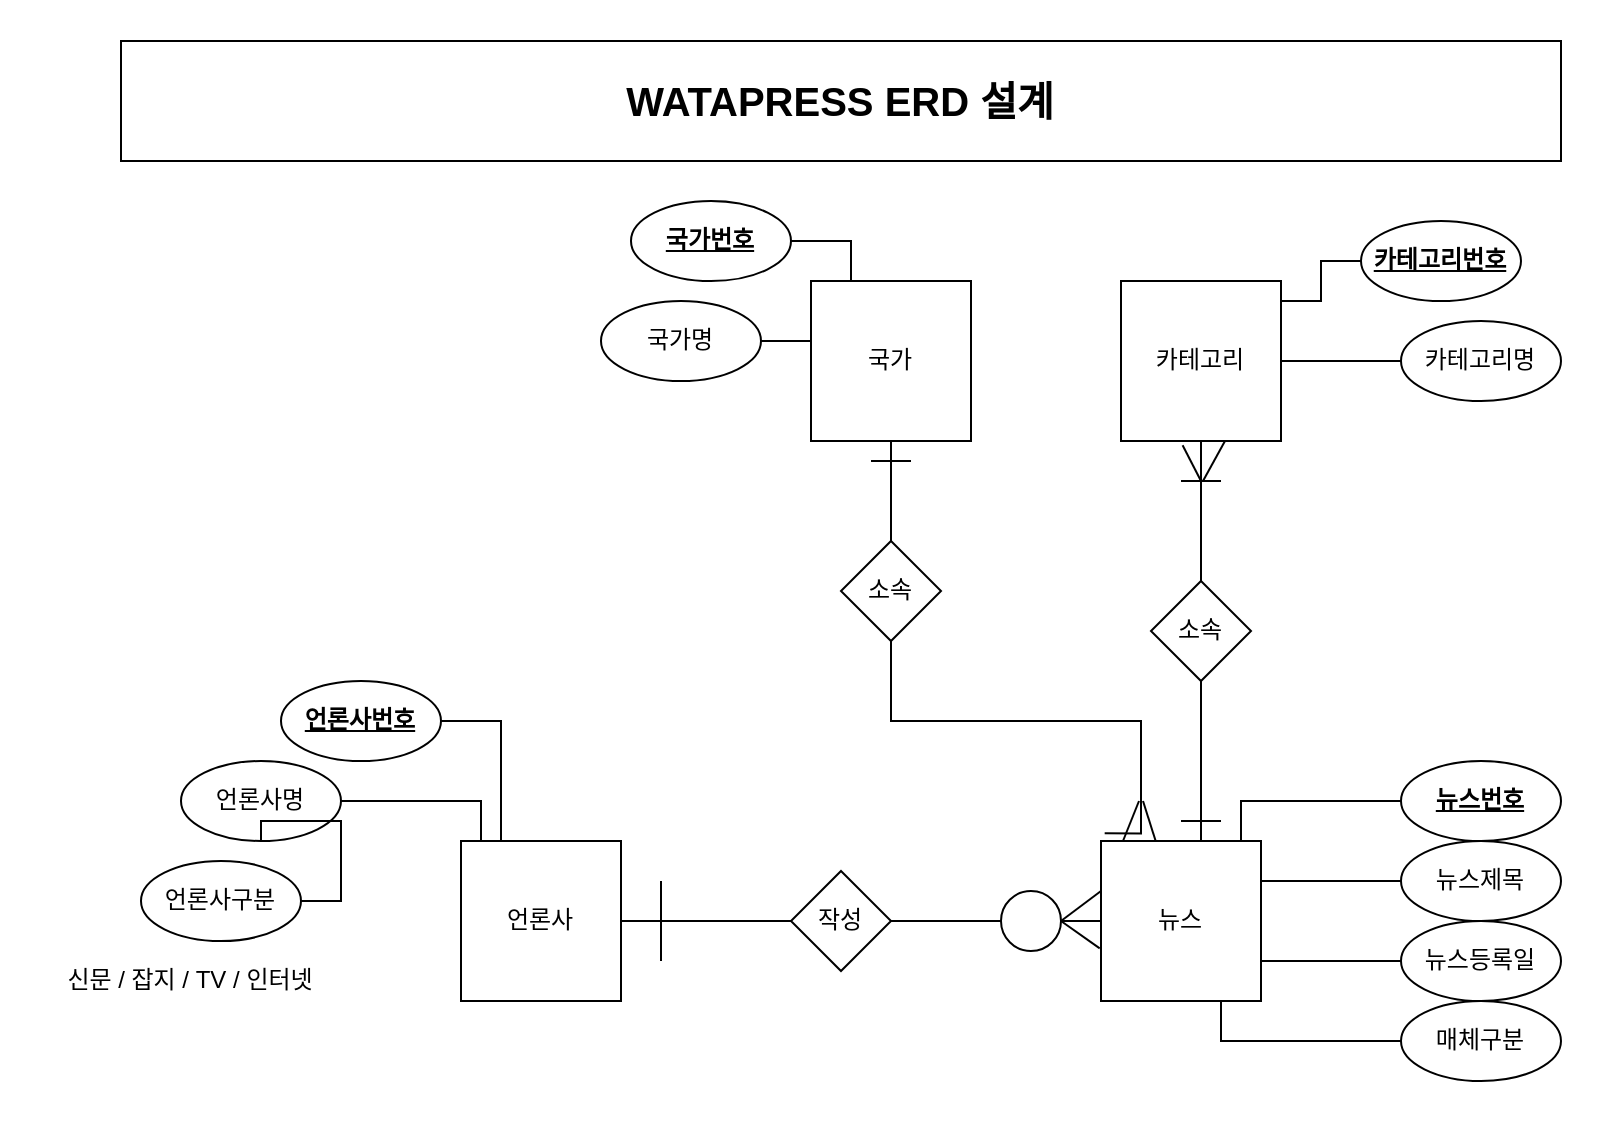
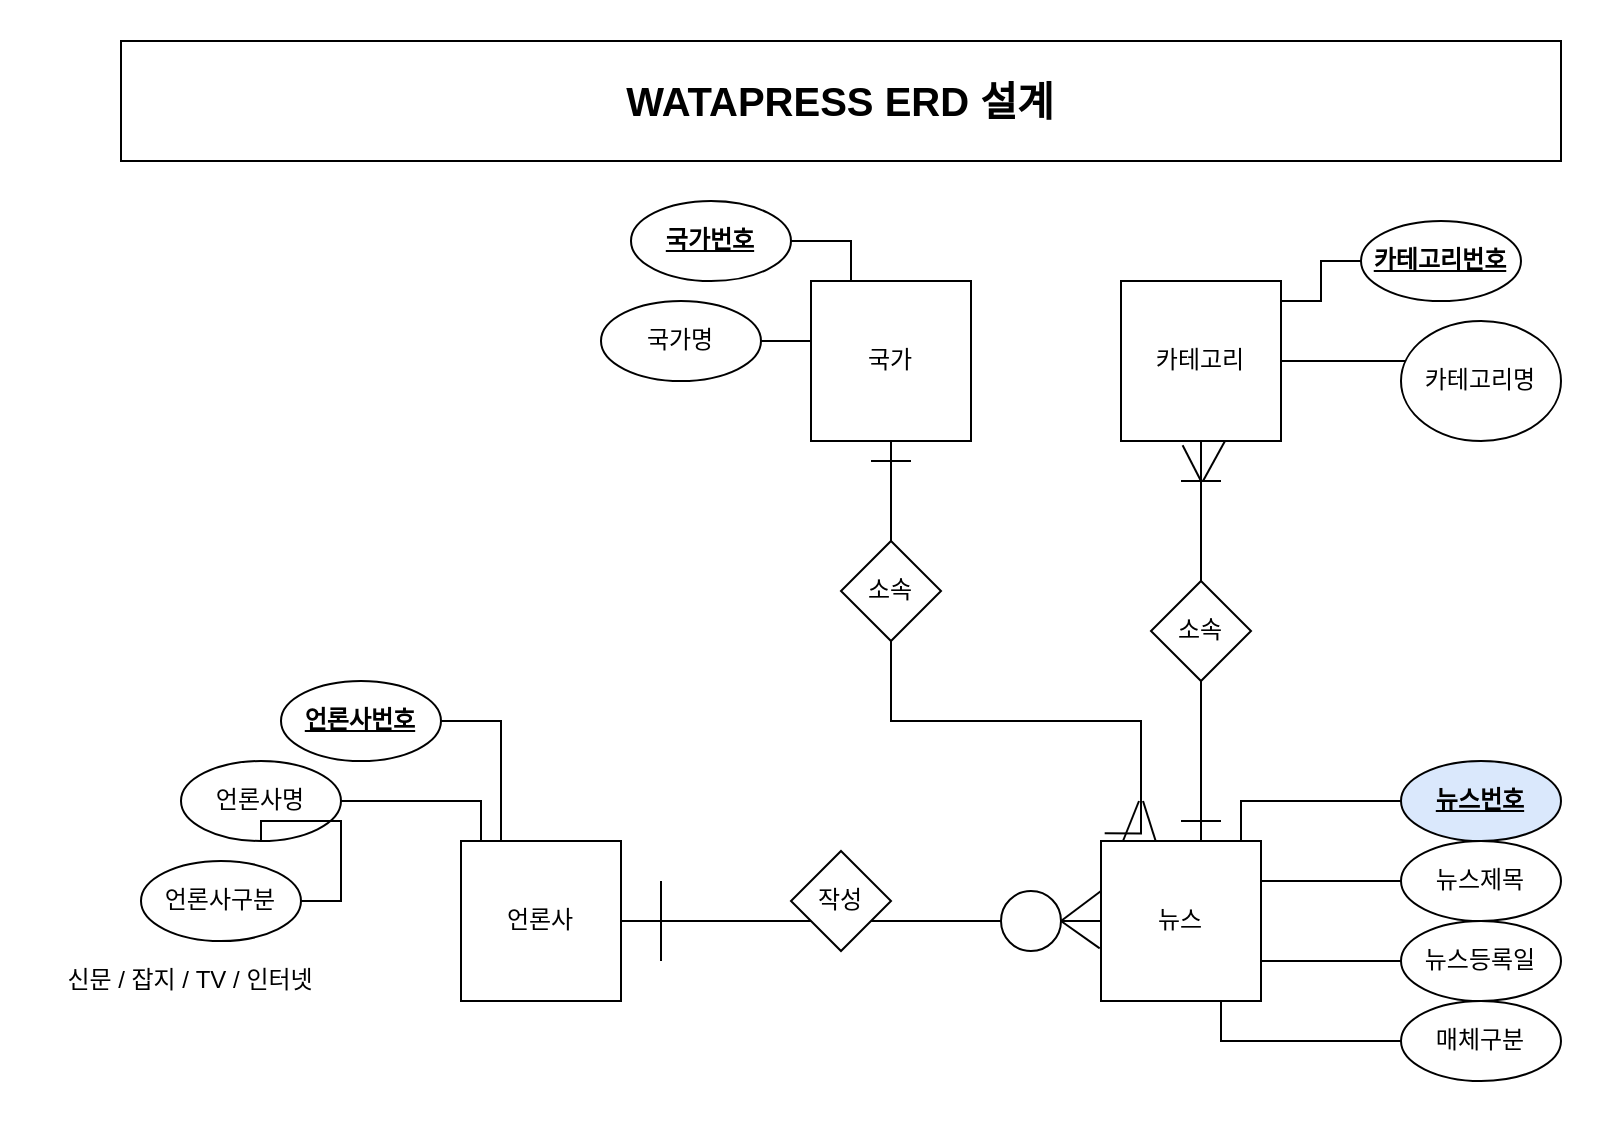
(1481, 361) -> (1481, 381)
(1481, 801) -> (1481, 801)
(841, 921) -> (841, 901)
